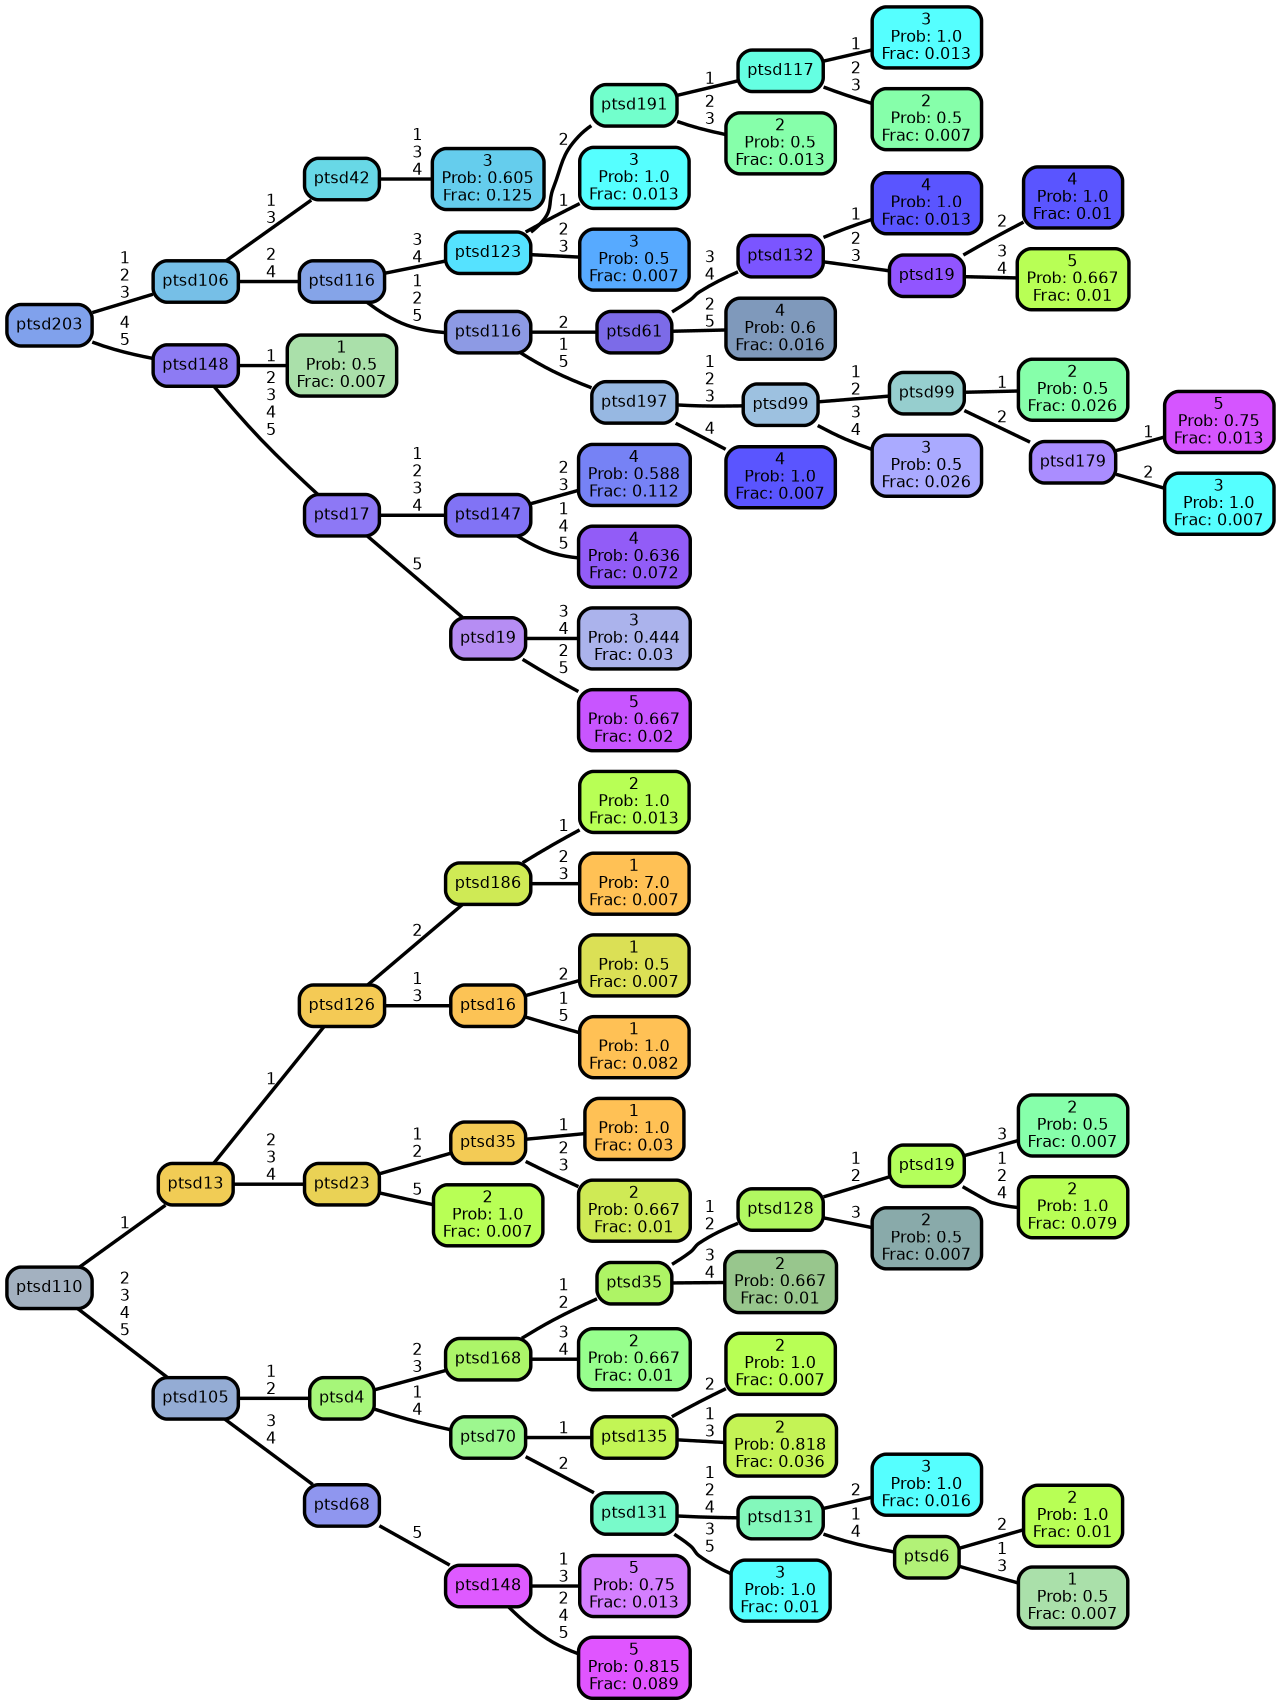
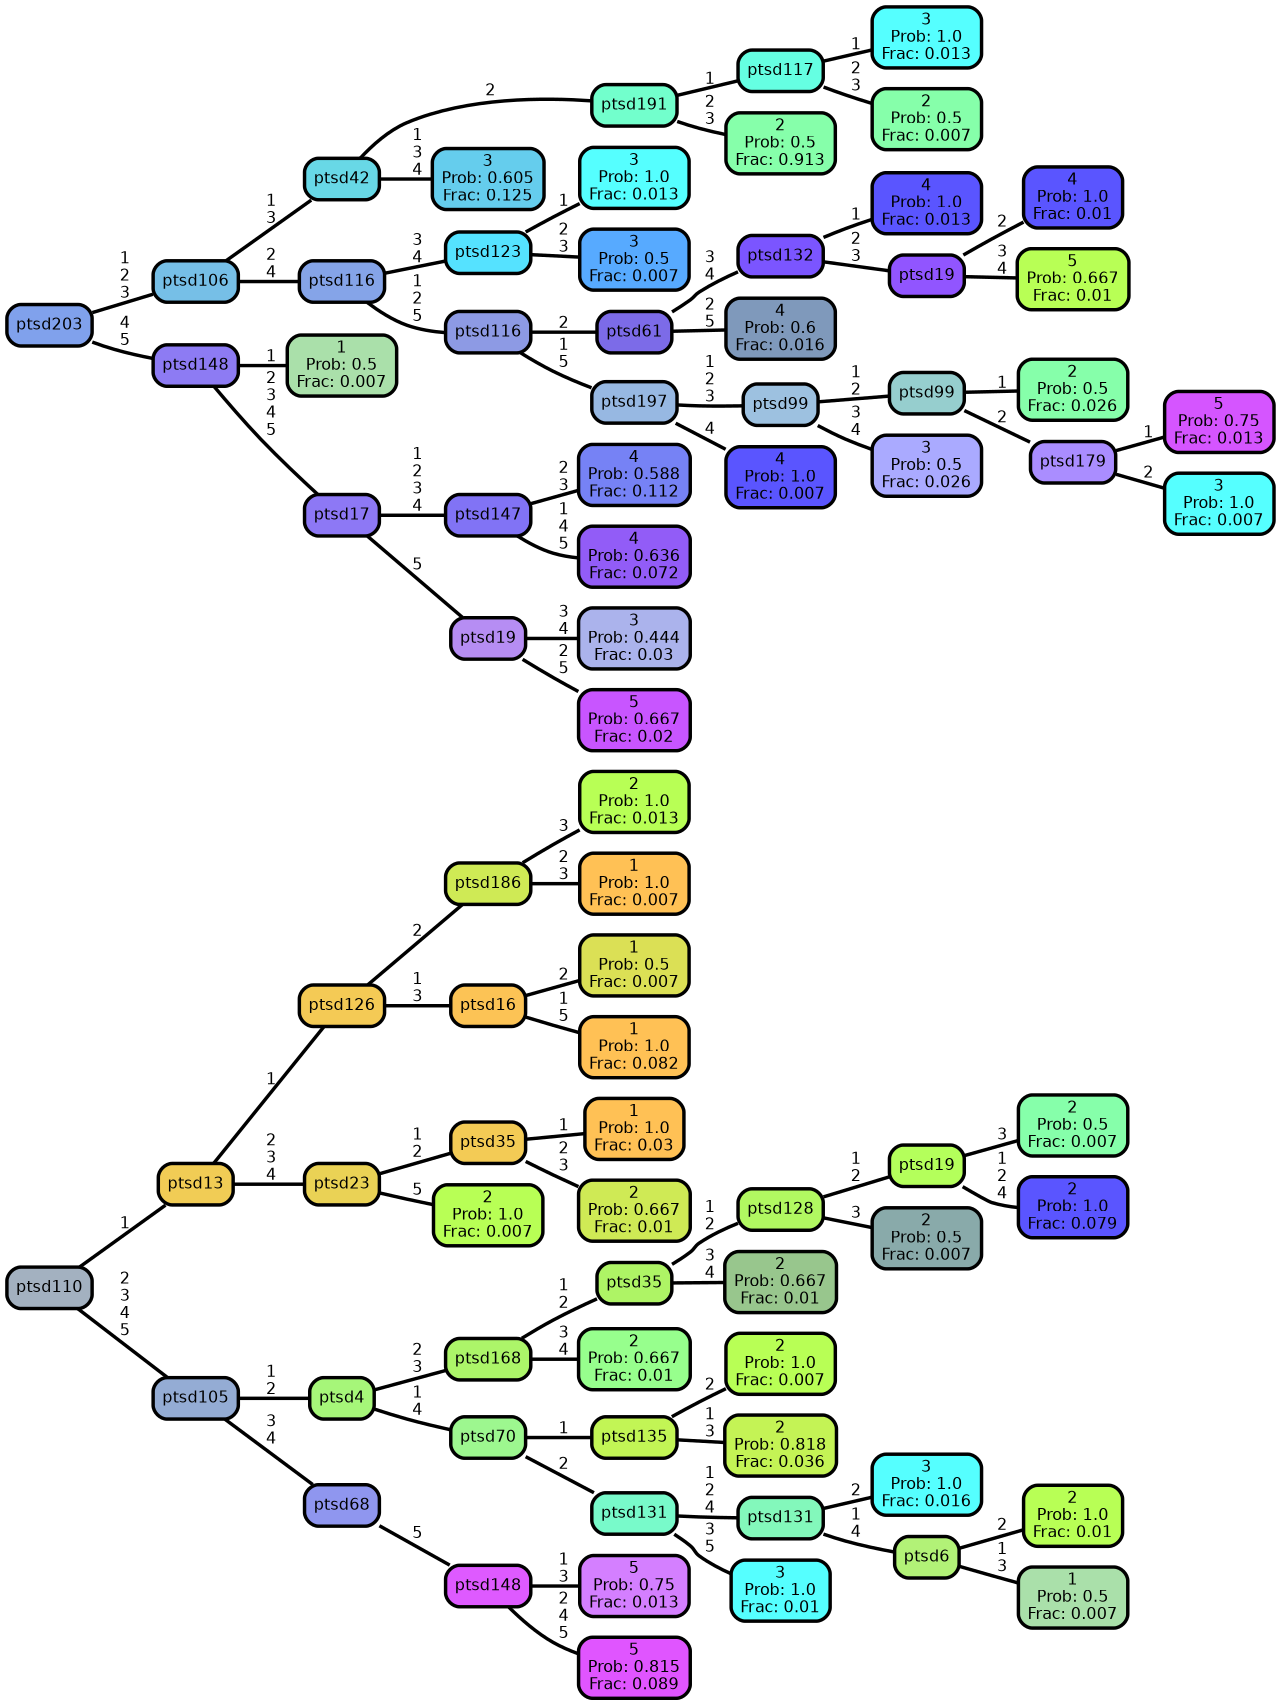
(781, 143) -> (781, 143)
(557, 177) -> (469, 106)
(561, 827) -> (561, 827)
(634, 884) -> (634, 884)
(1073, 1207) -> (1073, 1207)
